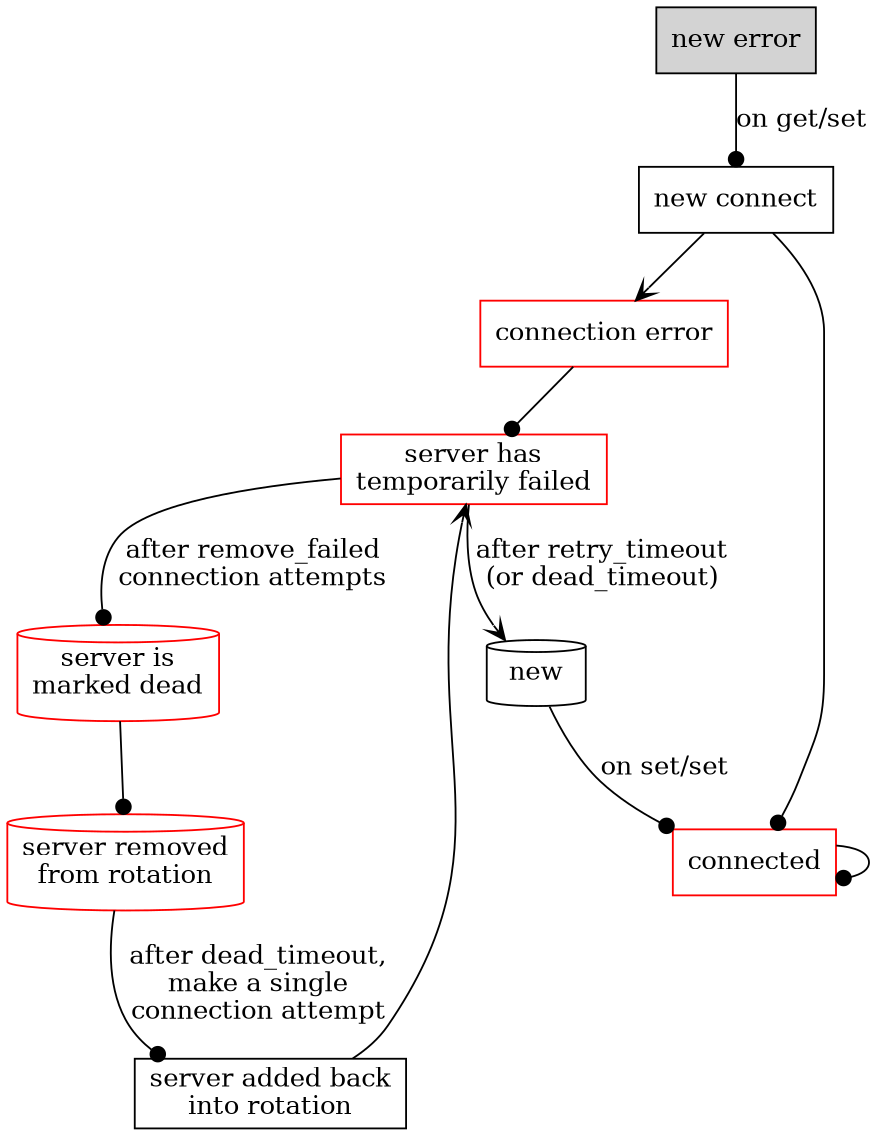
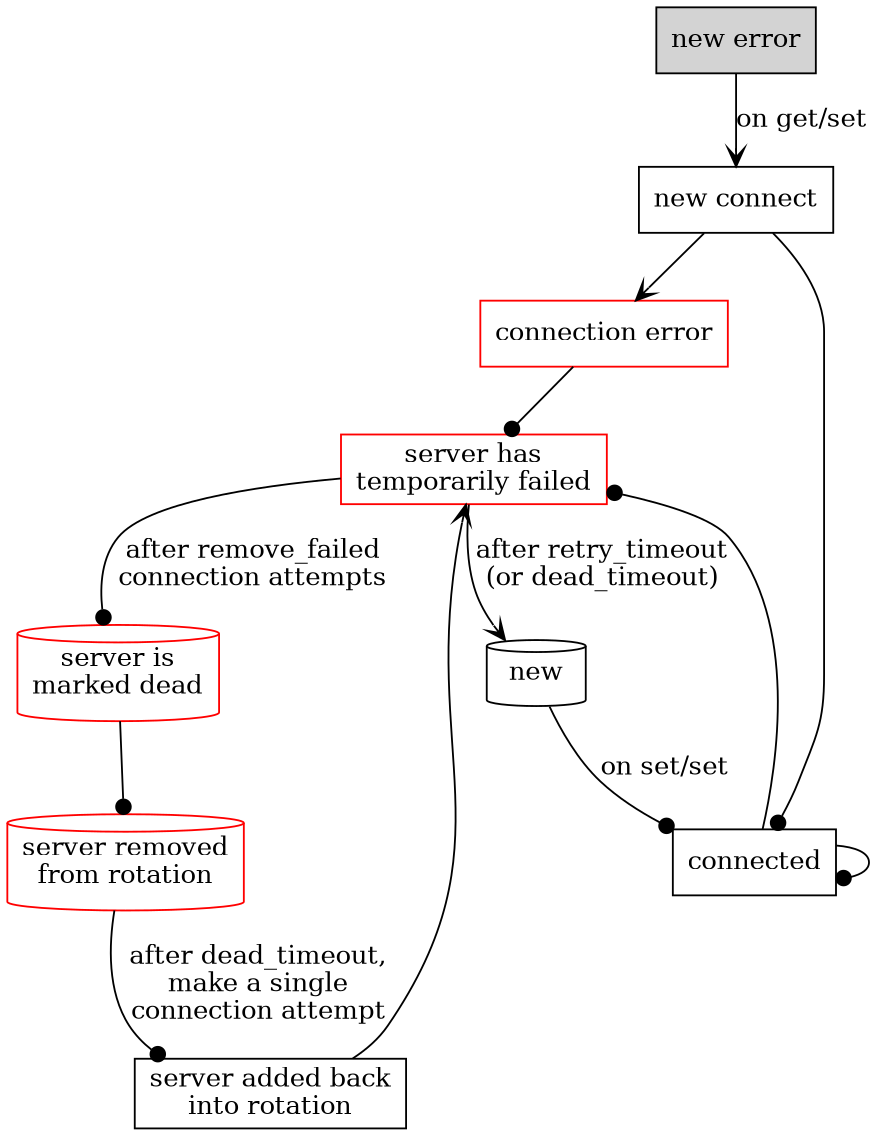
(736, 113) -> (736, 113)
none -> (768, 621)
(754, 862) -> (754, 862)
